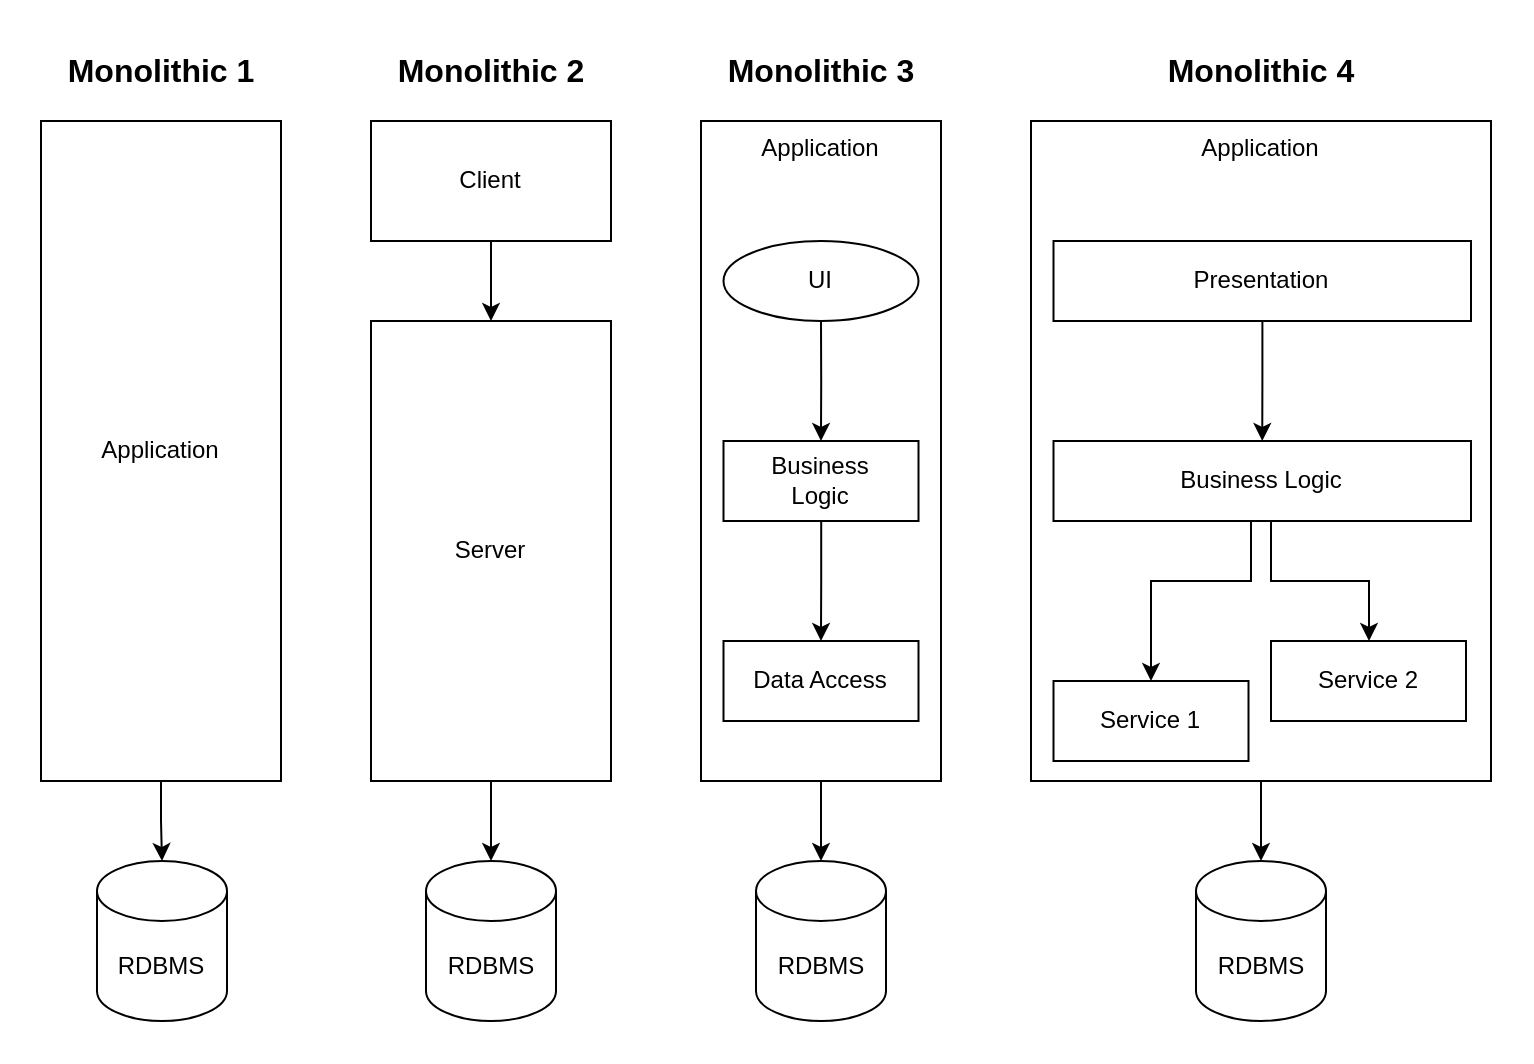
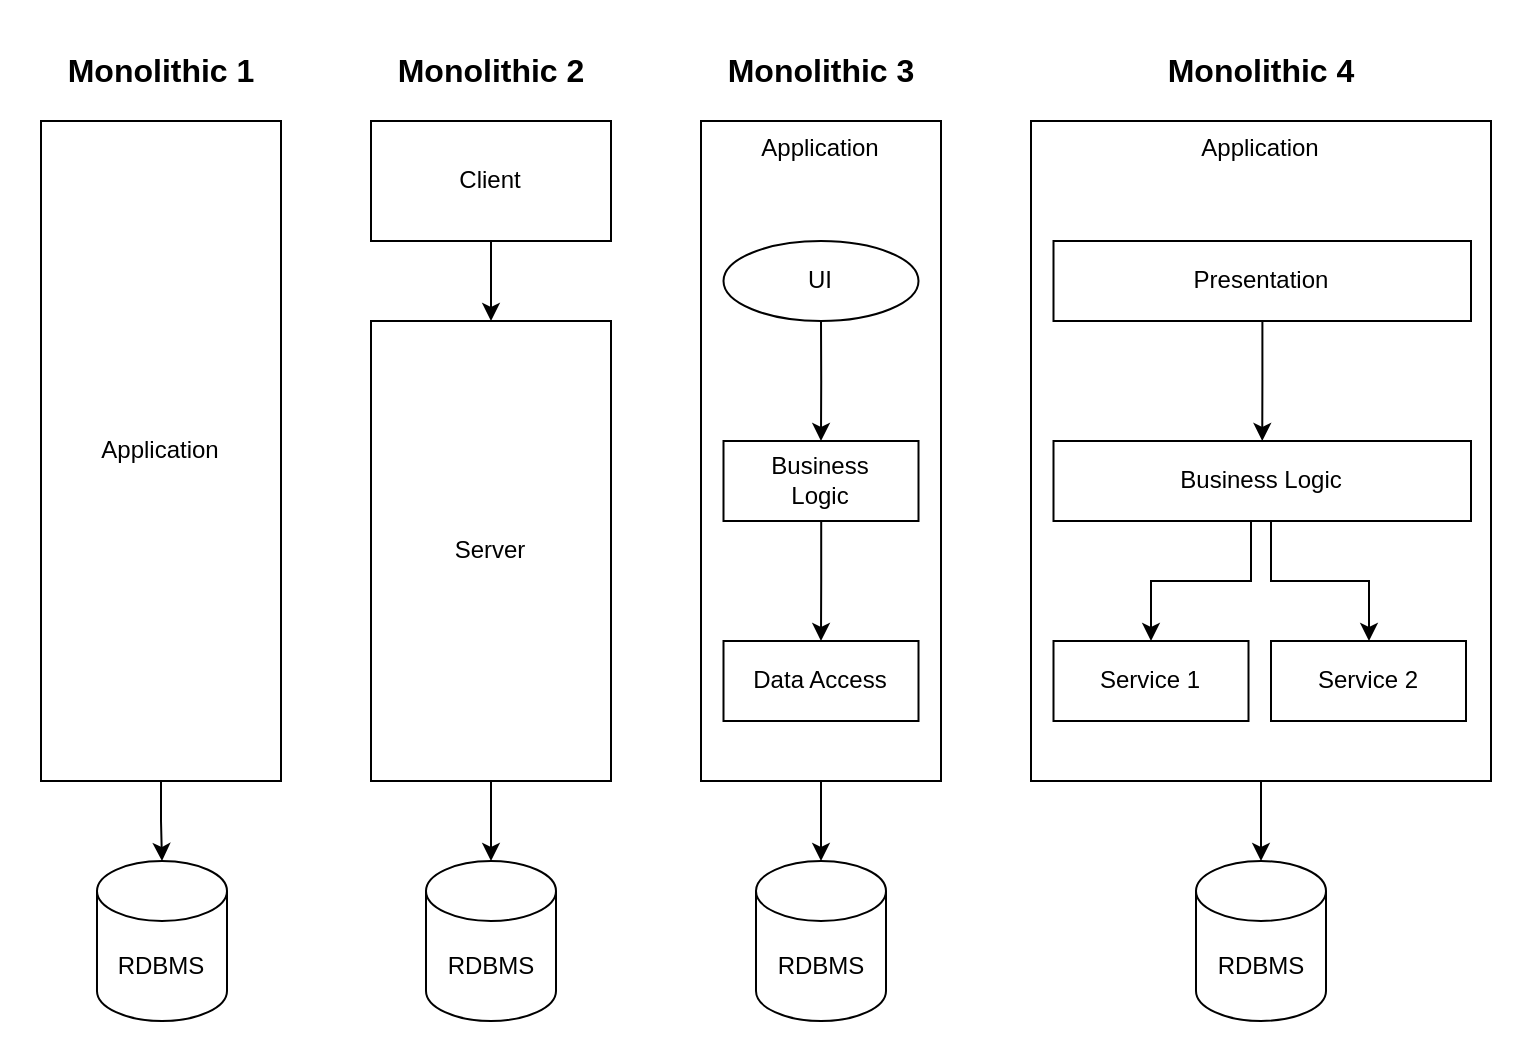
(1151, 721) -> (1151, 681)
